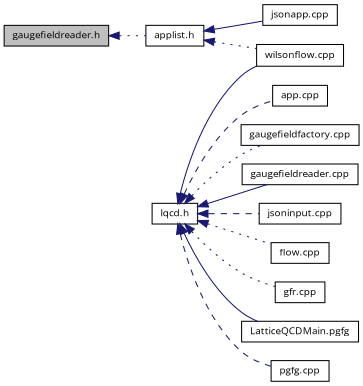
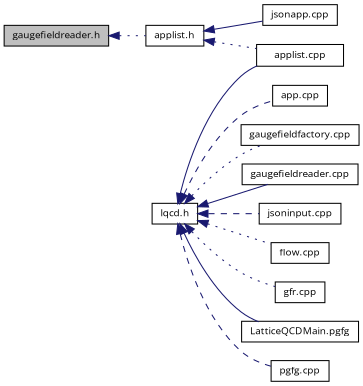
(300, 55) -> (300, 55)
